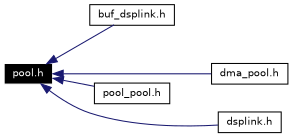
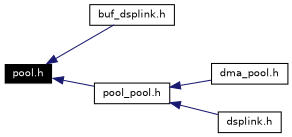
(137, 74) -> (196, 83)
(130, 122) -> (199, 110)
